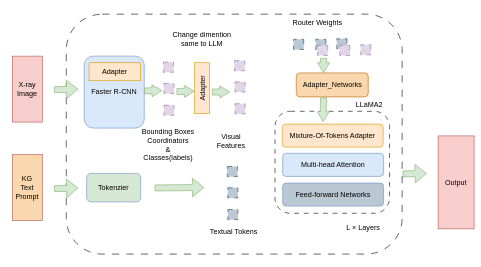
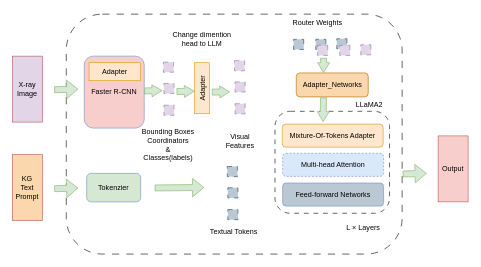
(202, 39) -> (202, 39)
(27, 89) -> (27, 89)
(114, 92) -> (114, 92)
(231, 141) -> (240, 141)
(333, 165) -> (333, 165)
(456, 182) -> (453, 169)
